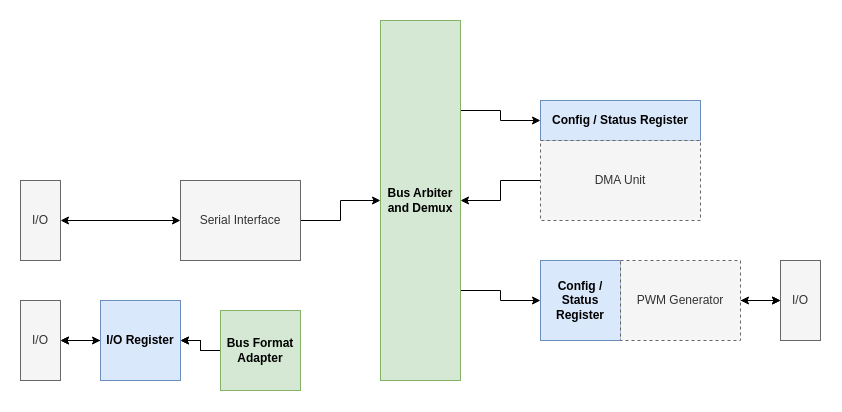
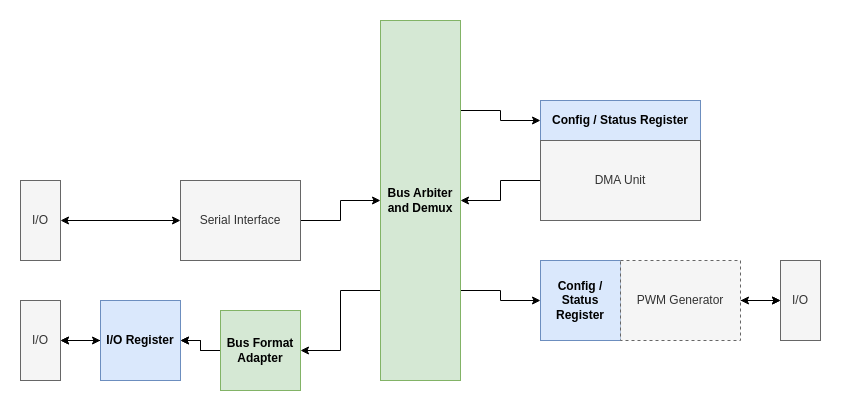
(621, 181) -> (621, 181)
none -> (341, 317)
